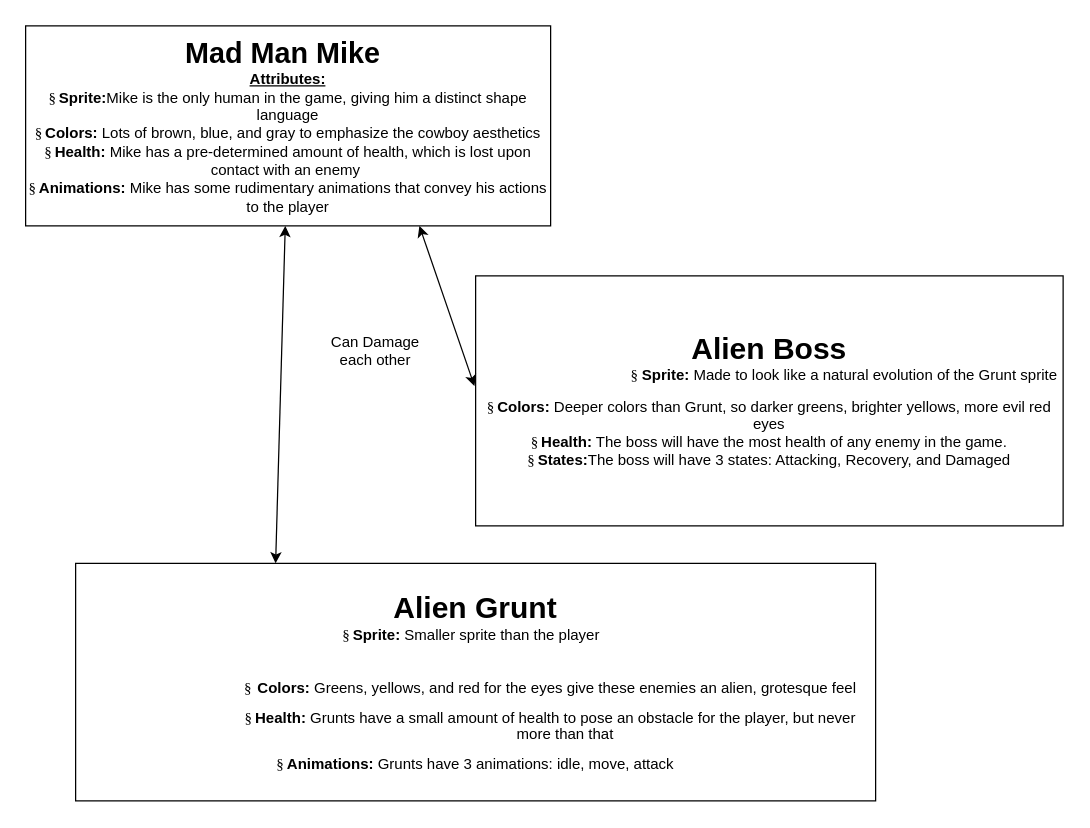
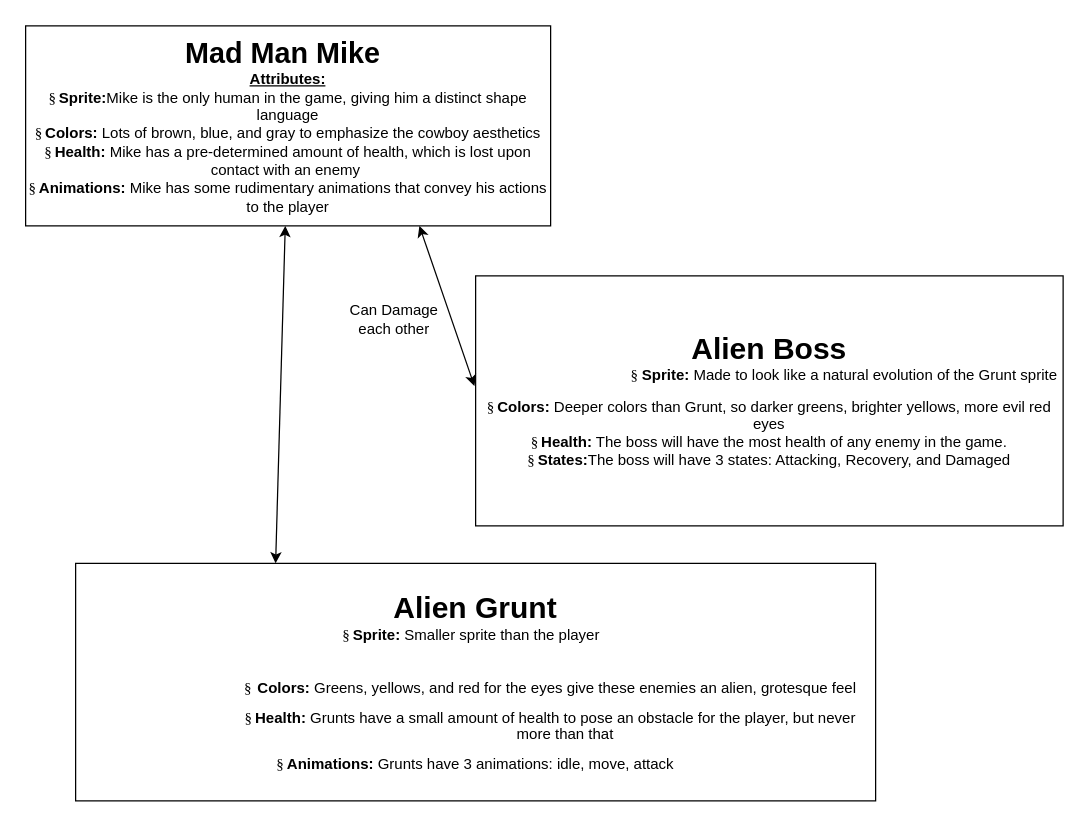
(376, 351) -> (394, 319)
